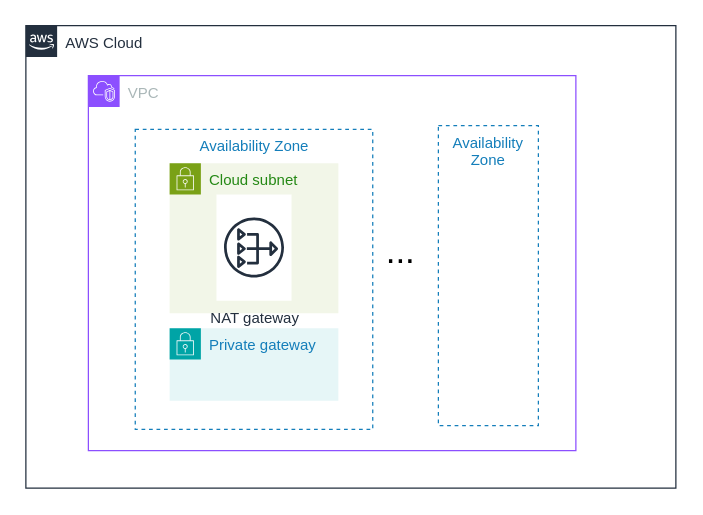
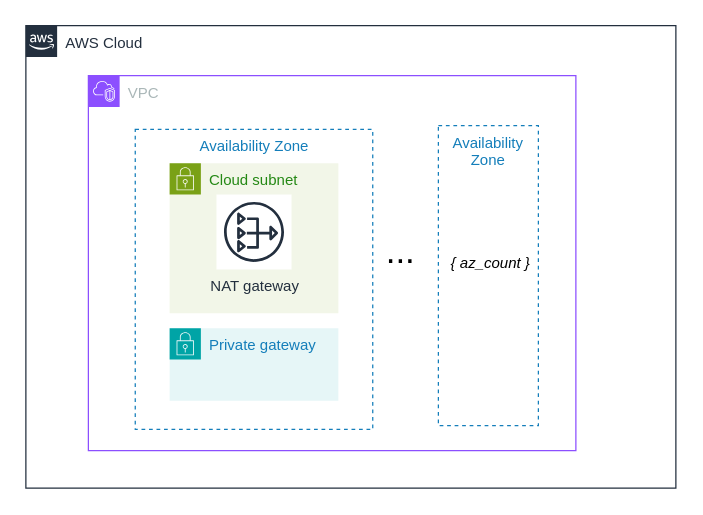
(254, 248) -> (254, 232)
none -> (491, 263)
